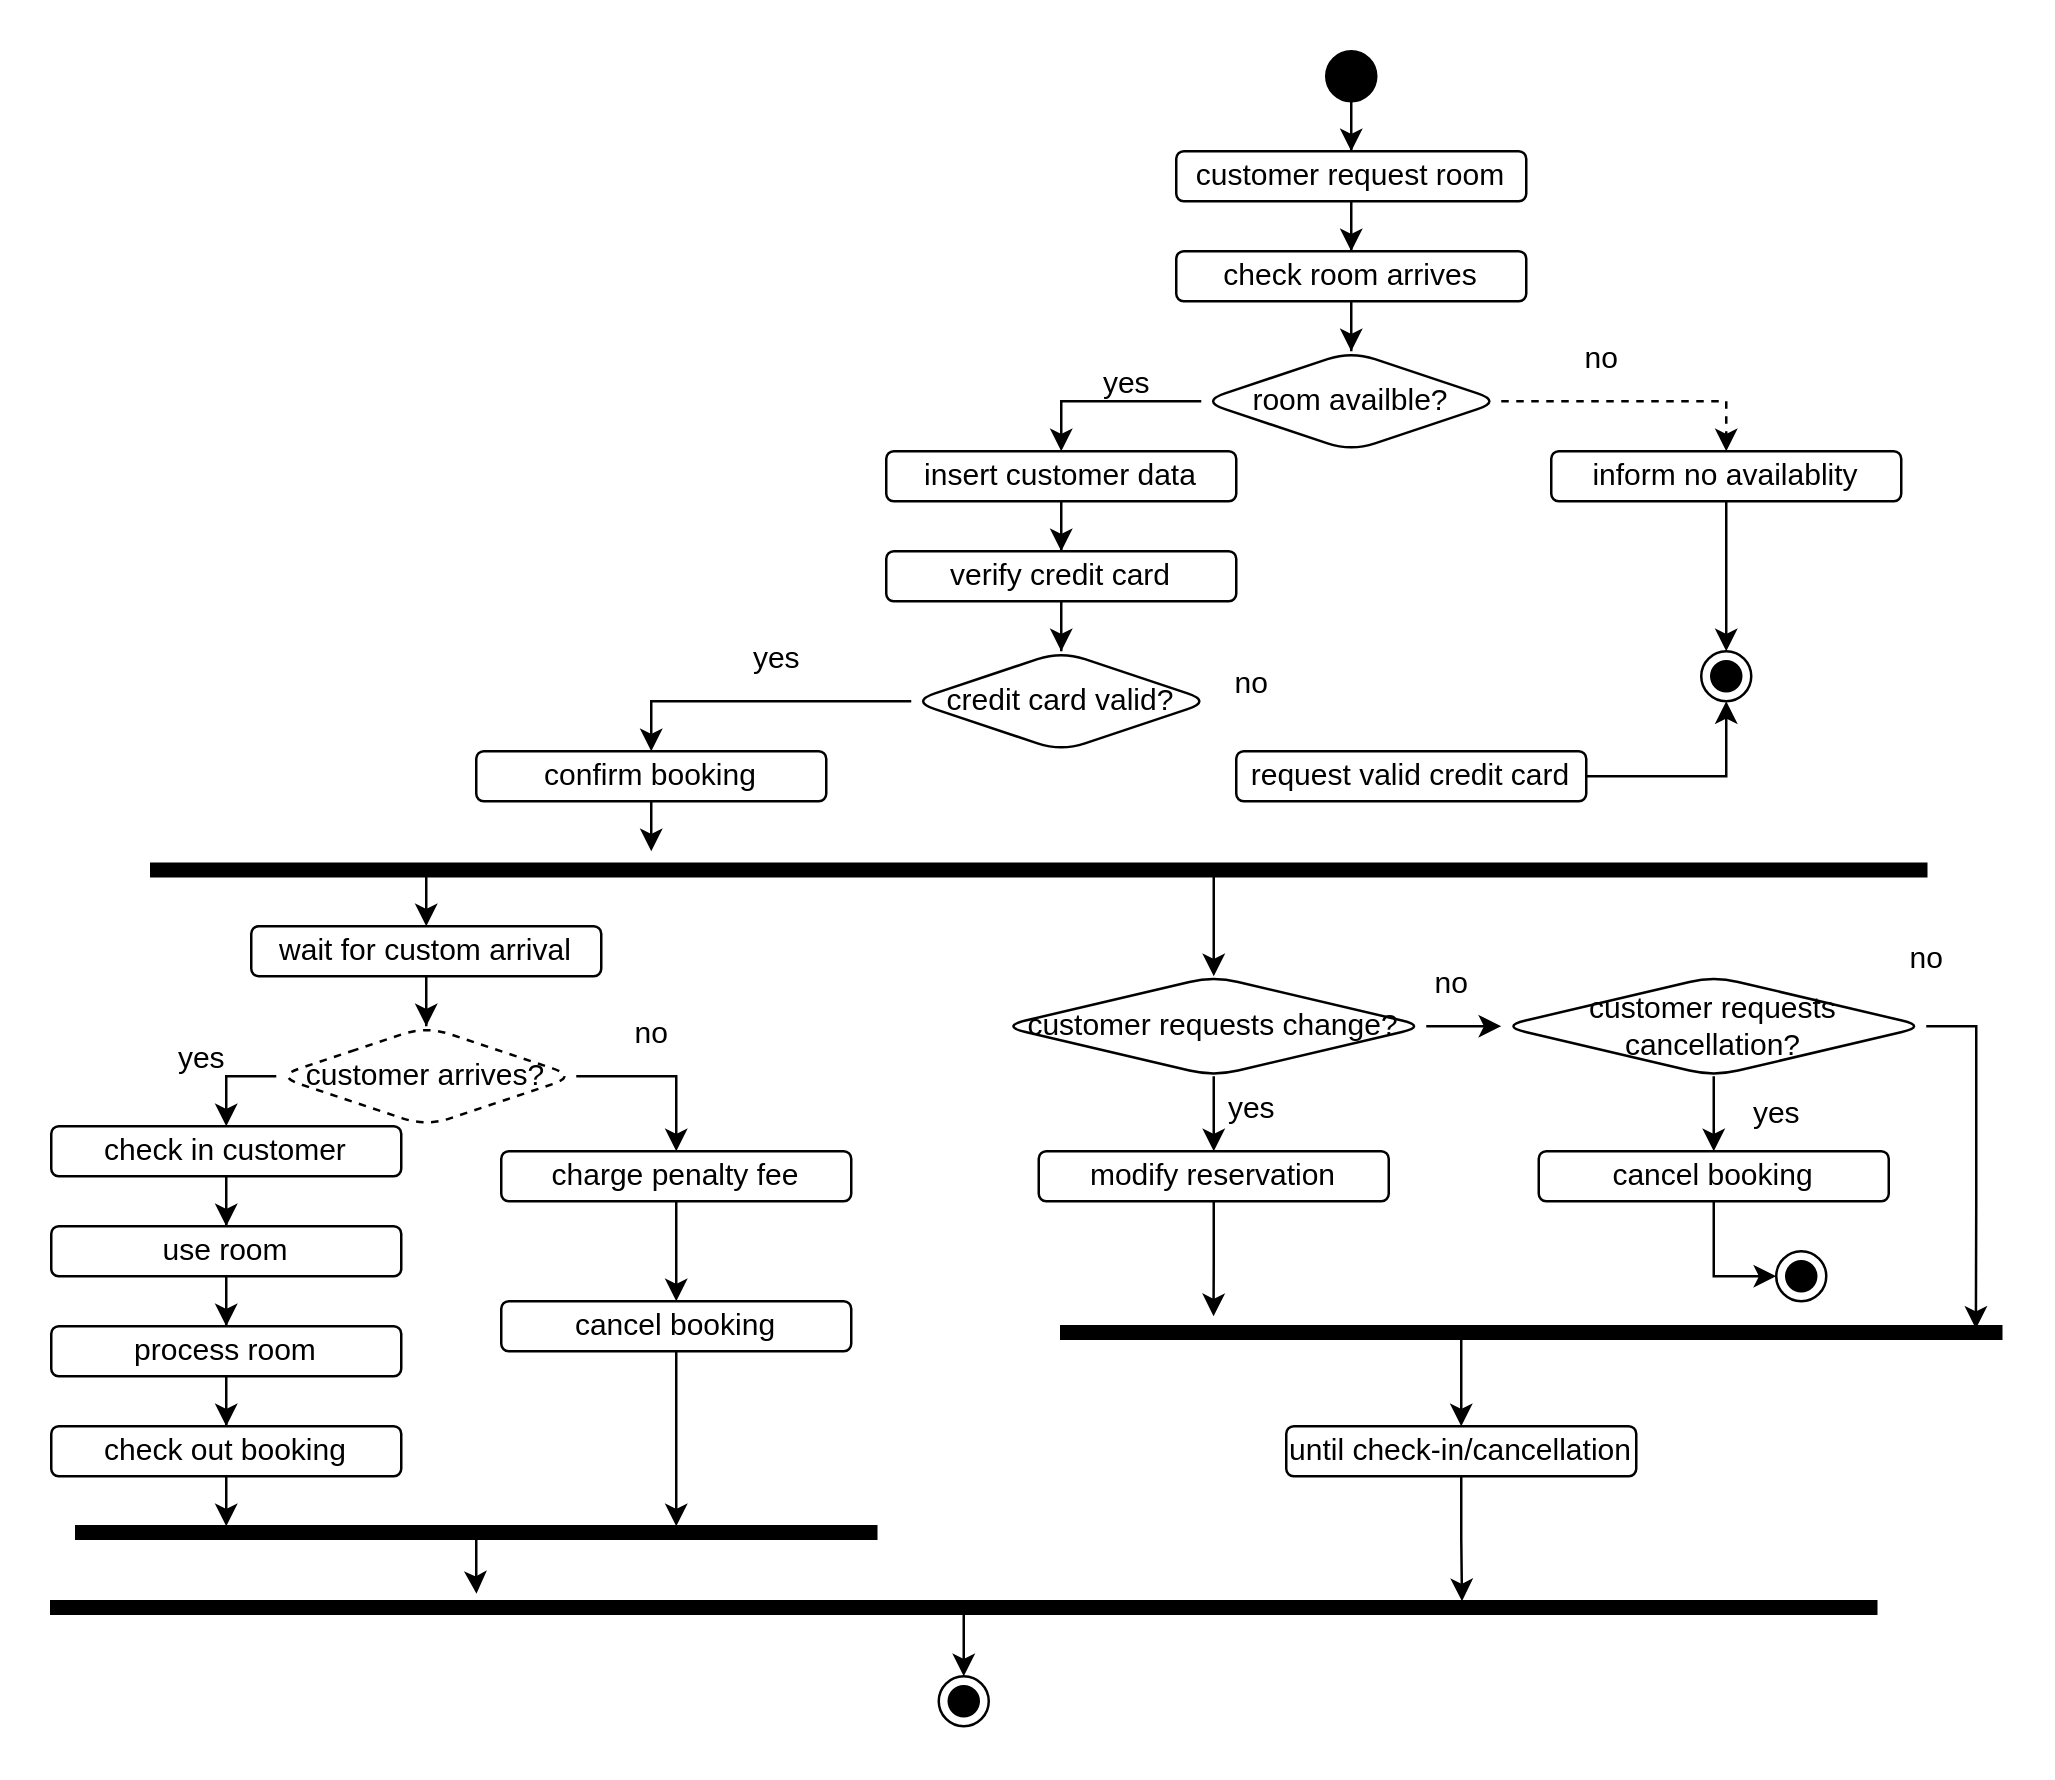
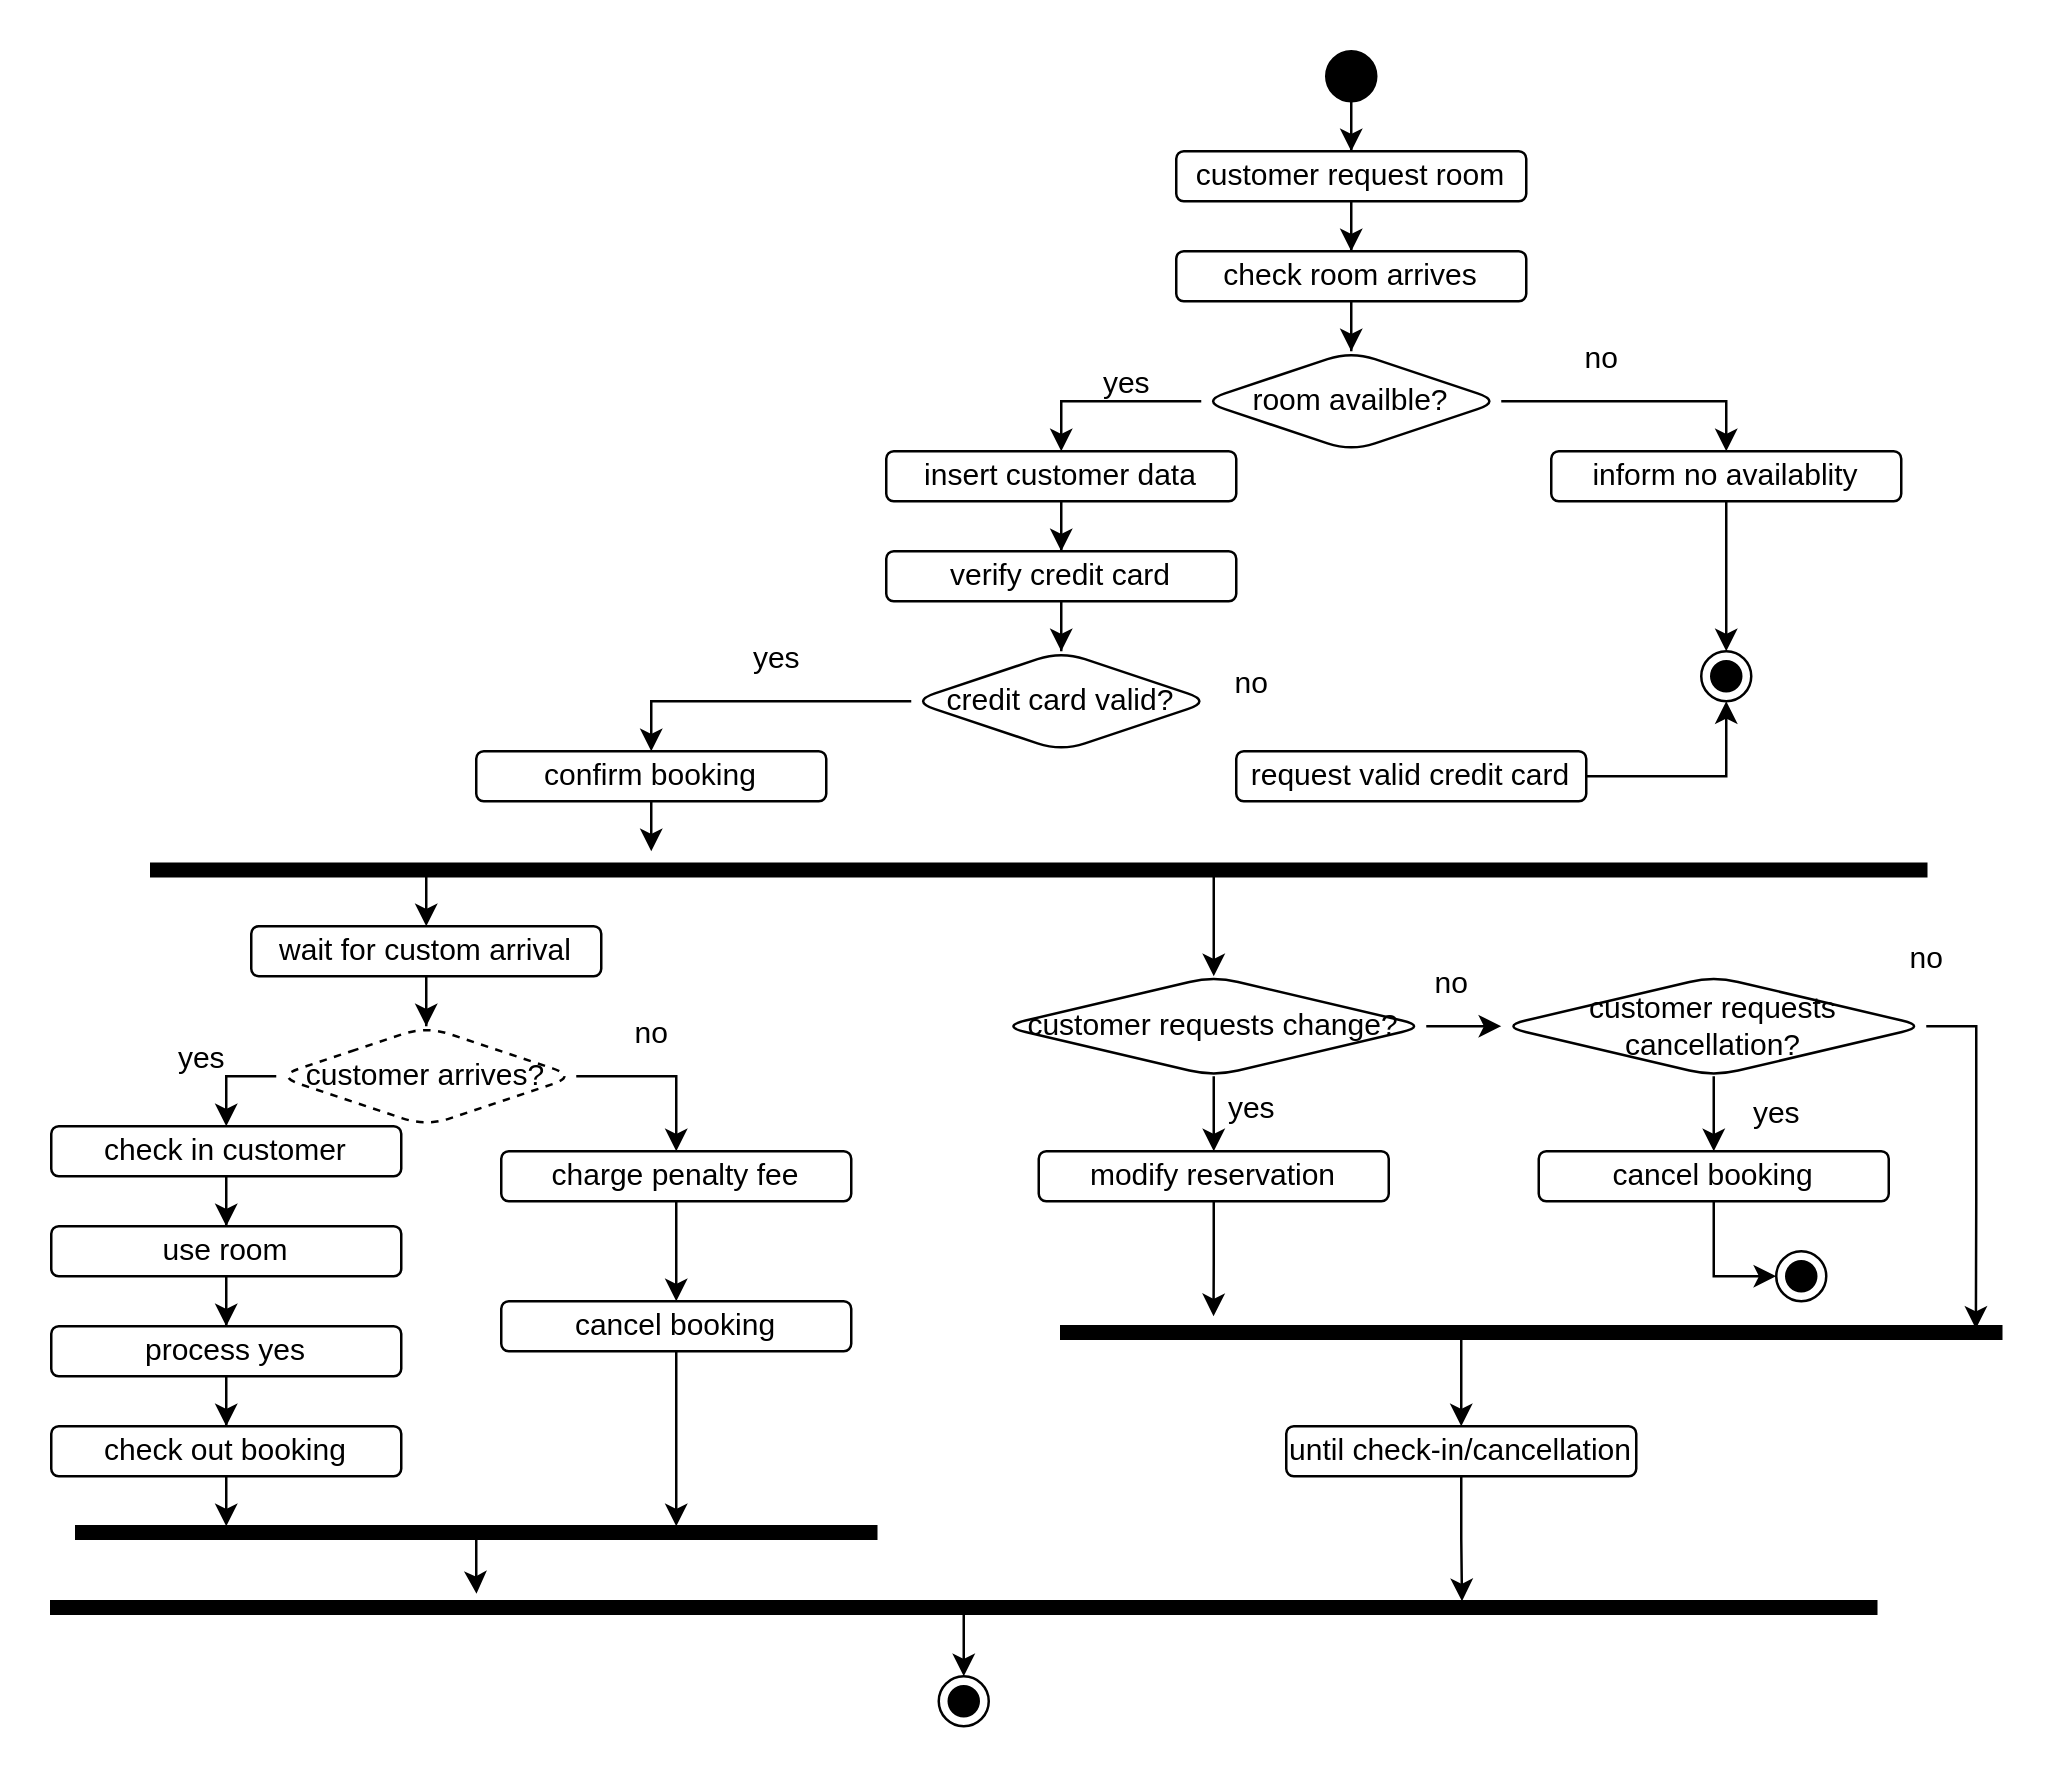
(1632, 401) -> (1632, 401)
(226, 1351) -> (226, 1351)
